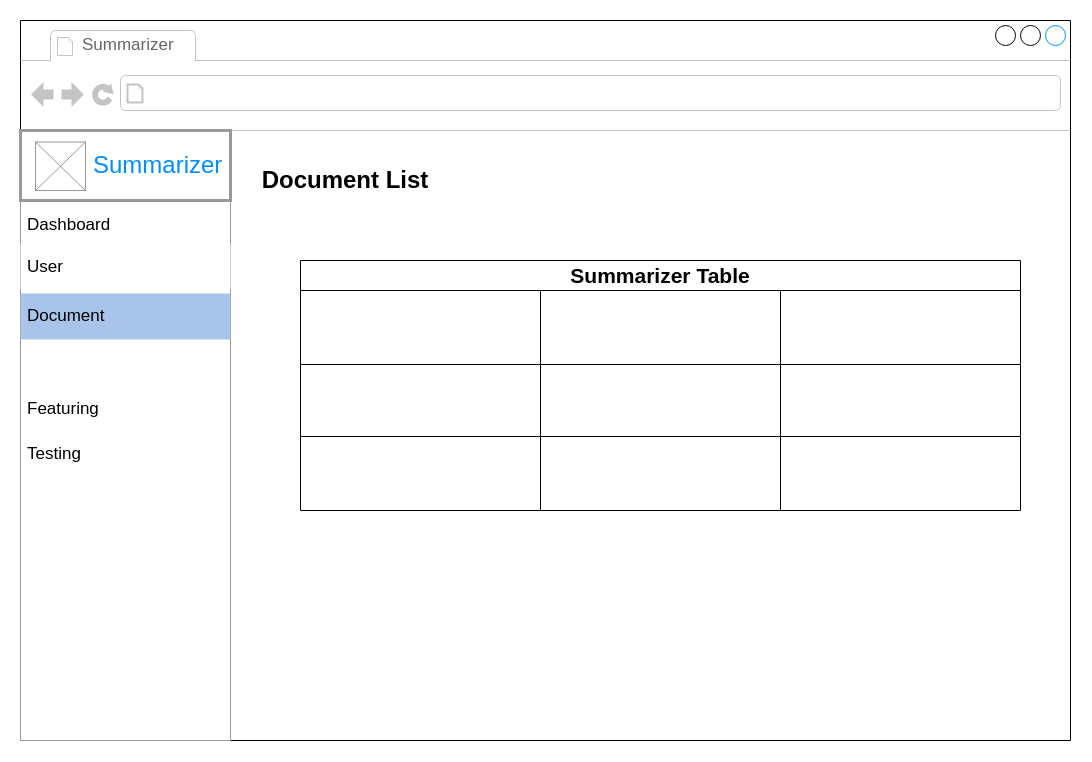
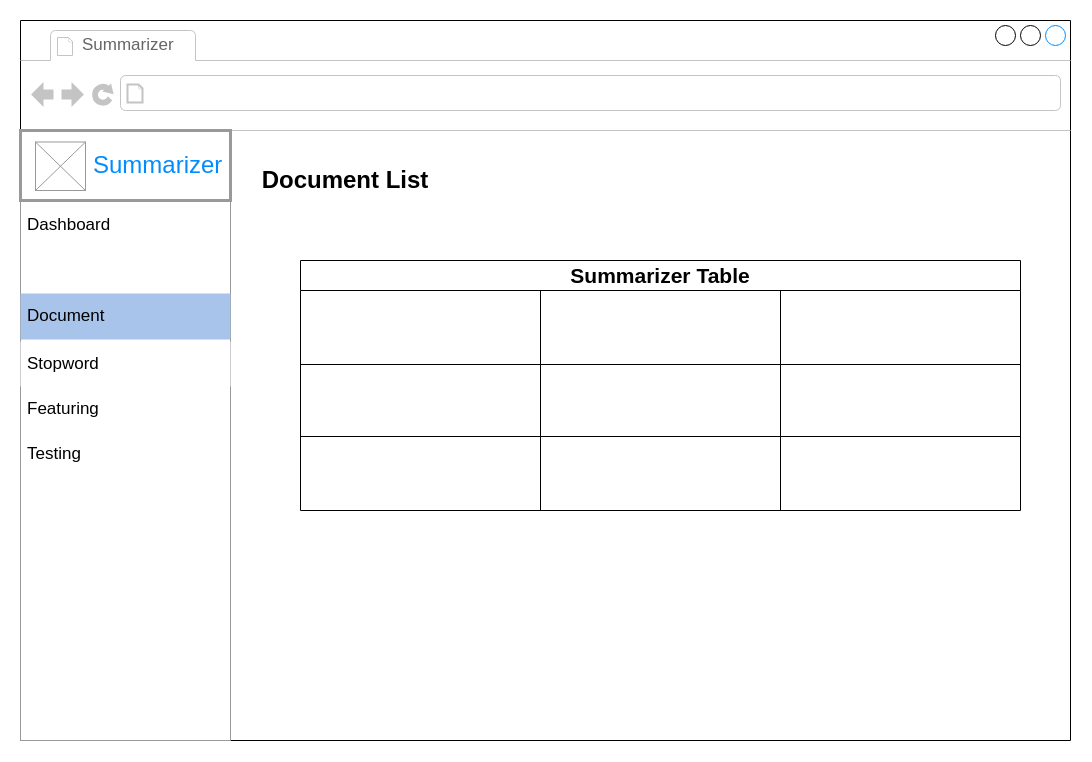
(126, 267) -> none
none -> (126, 364)
